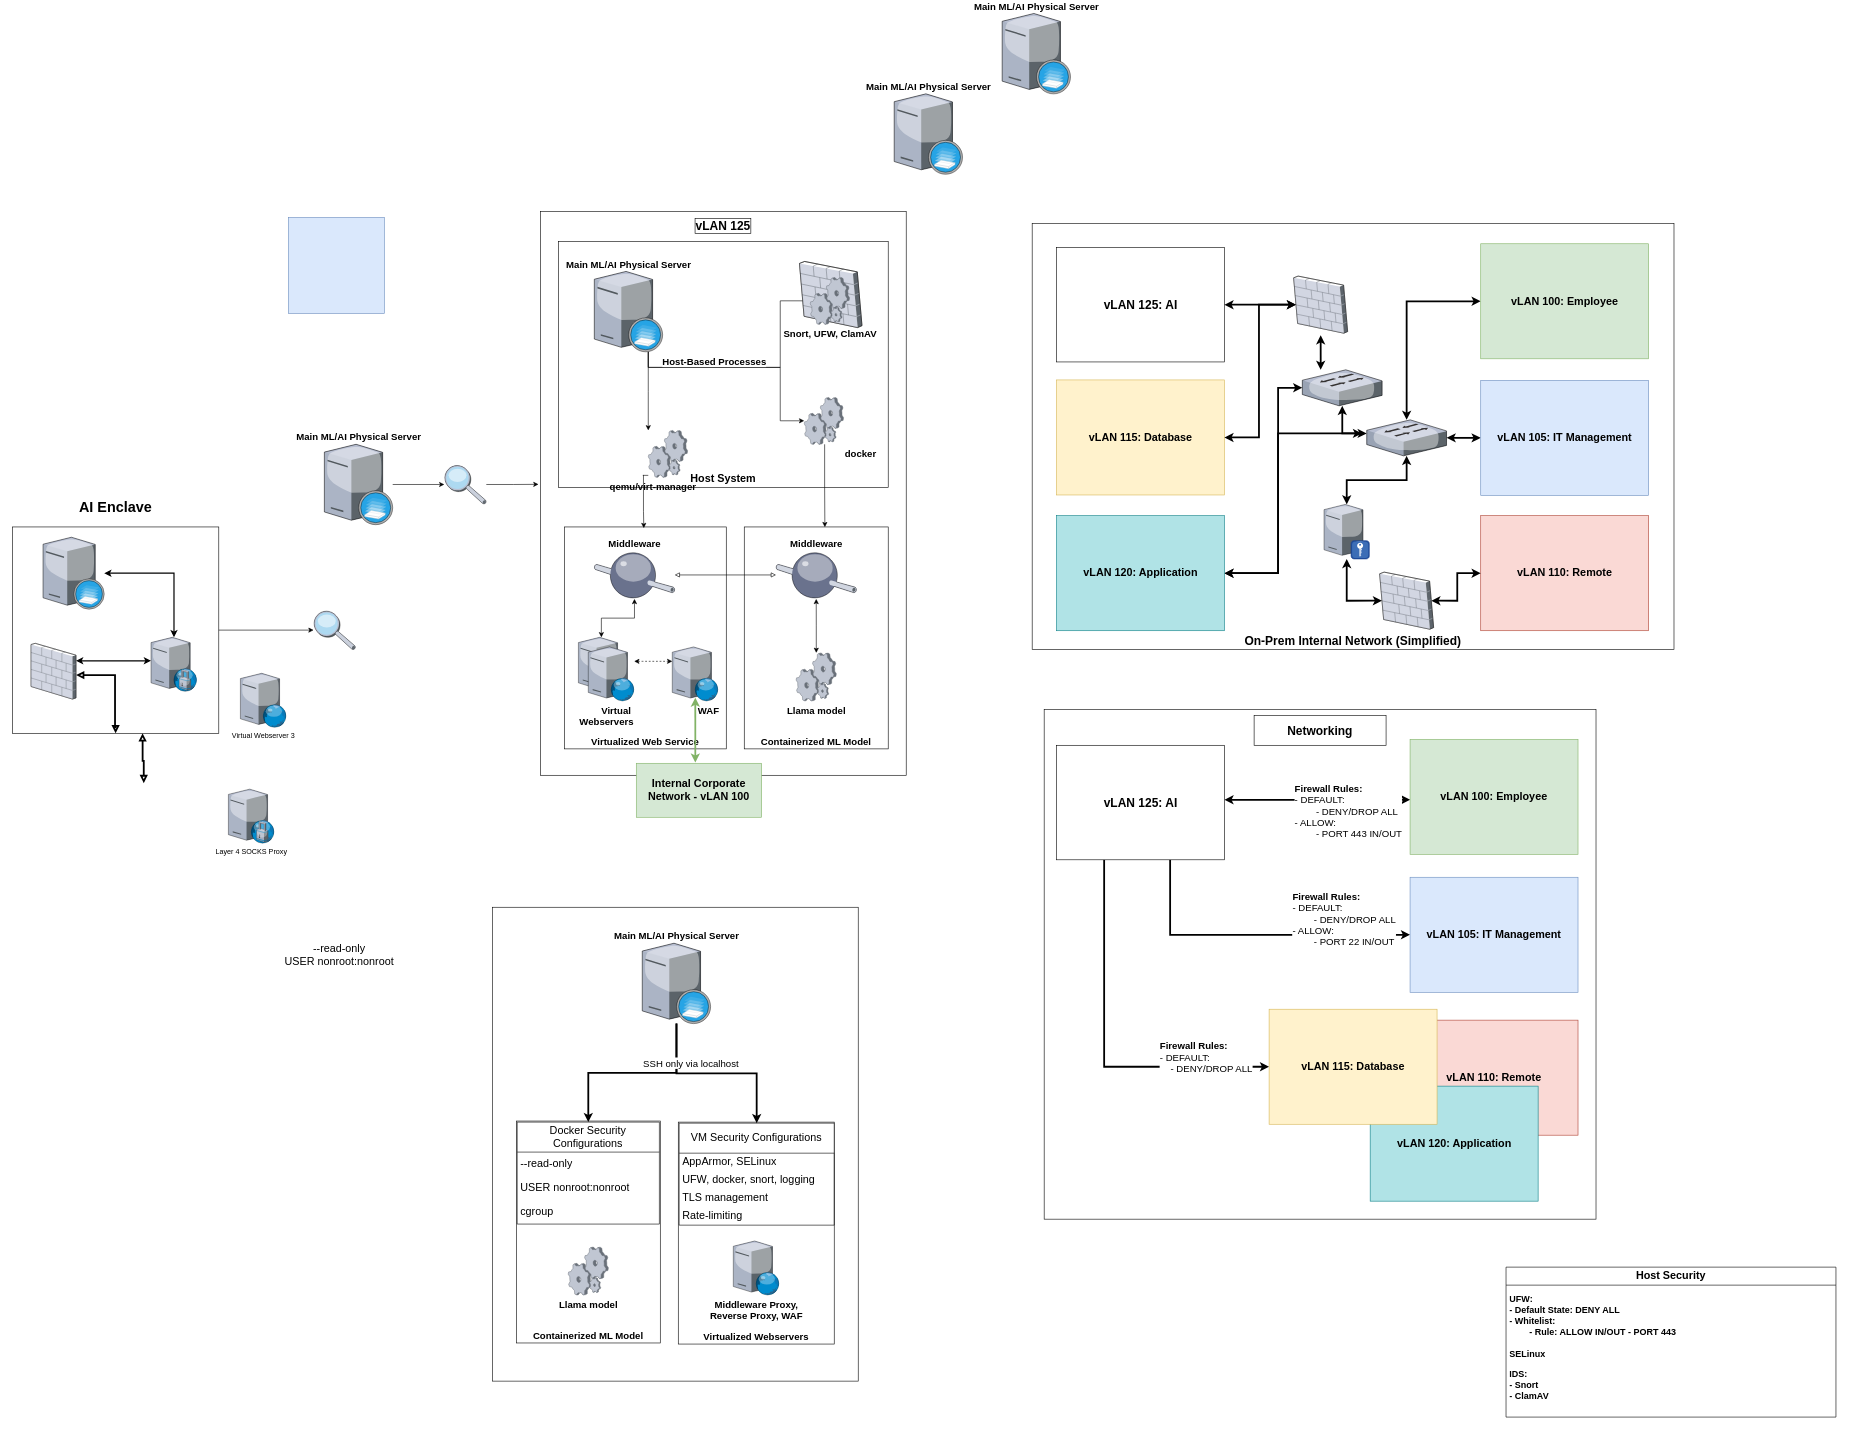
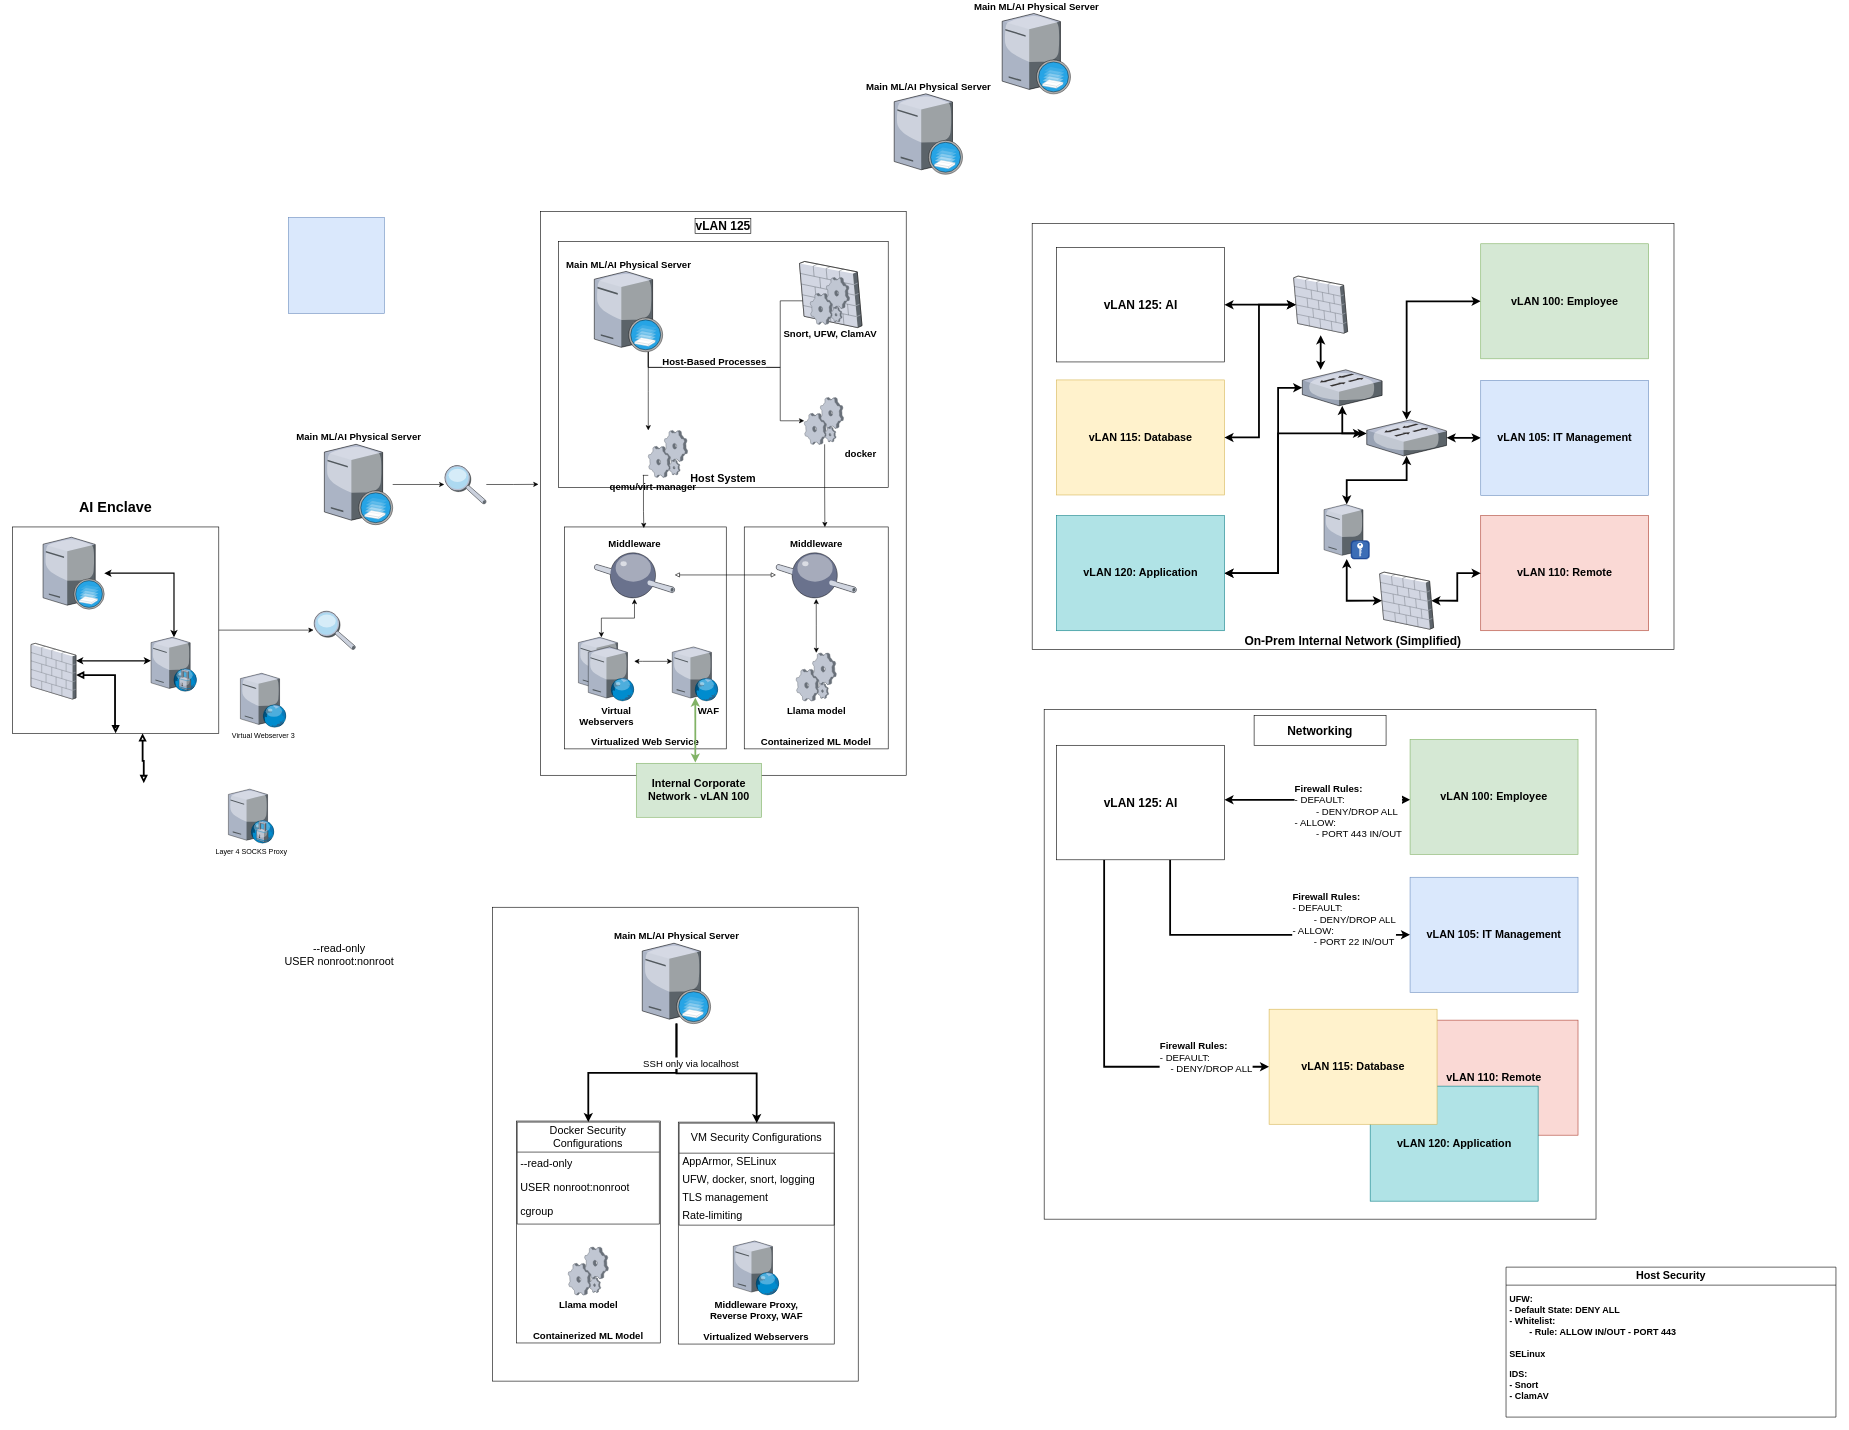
(653, 662) -> (653, 662)
